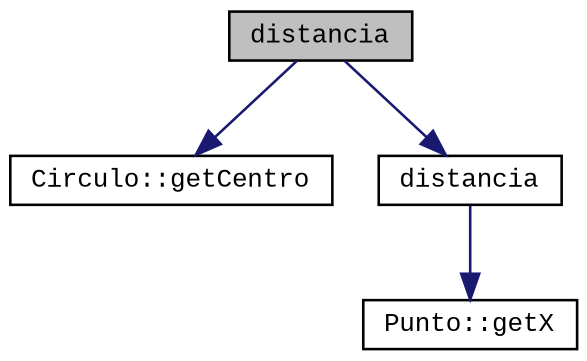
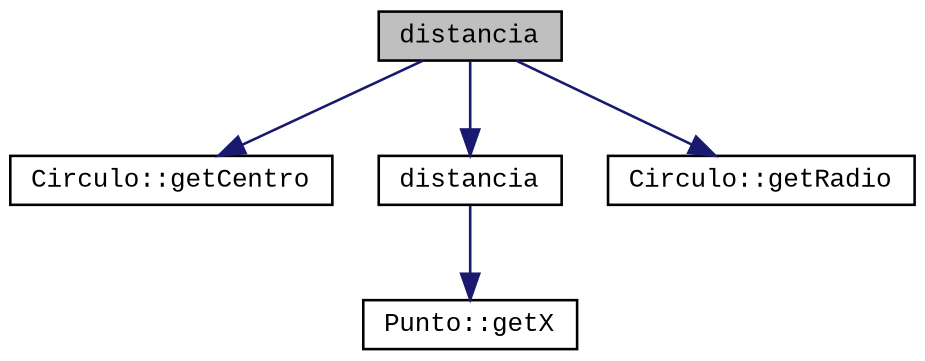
none -> (761, 180)
